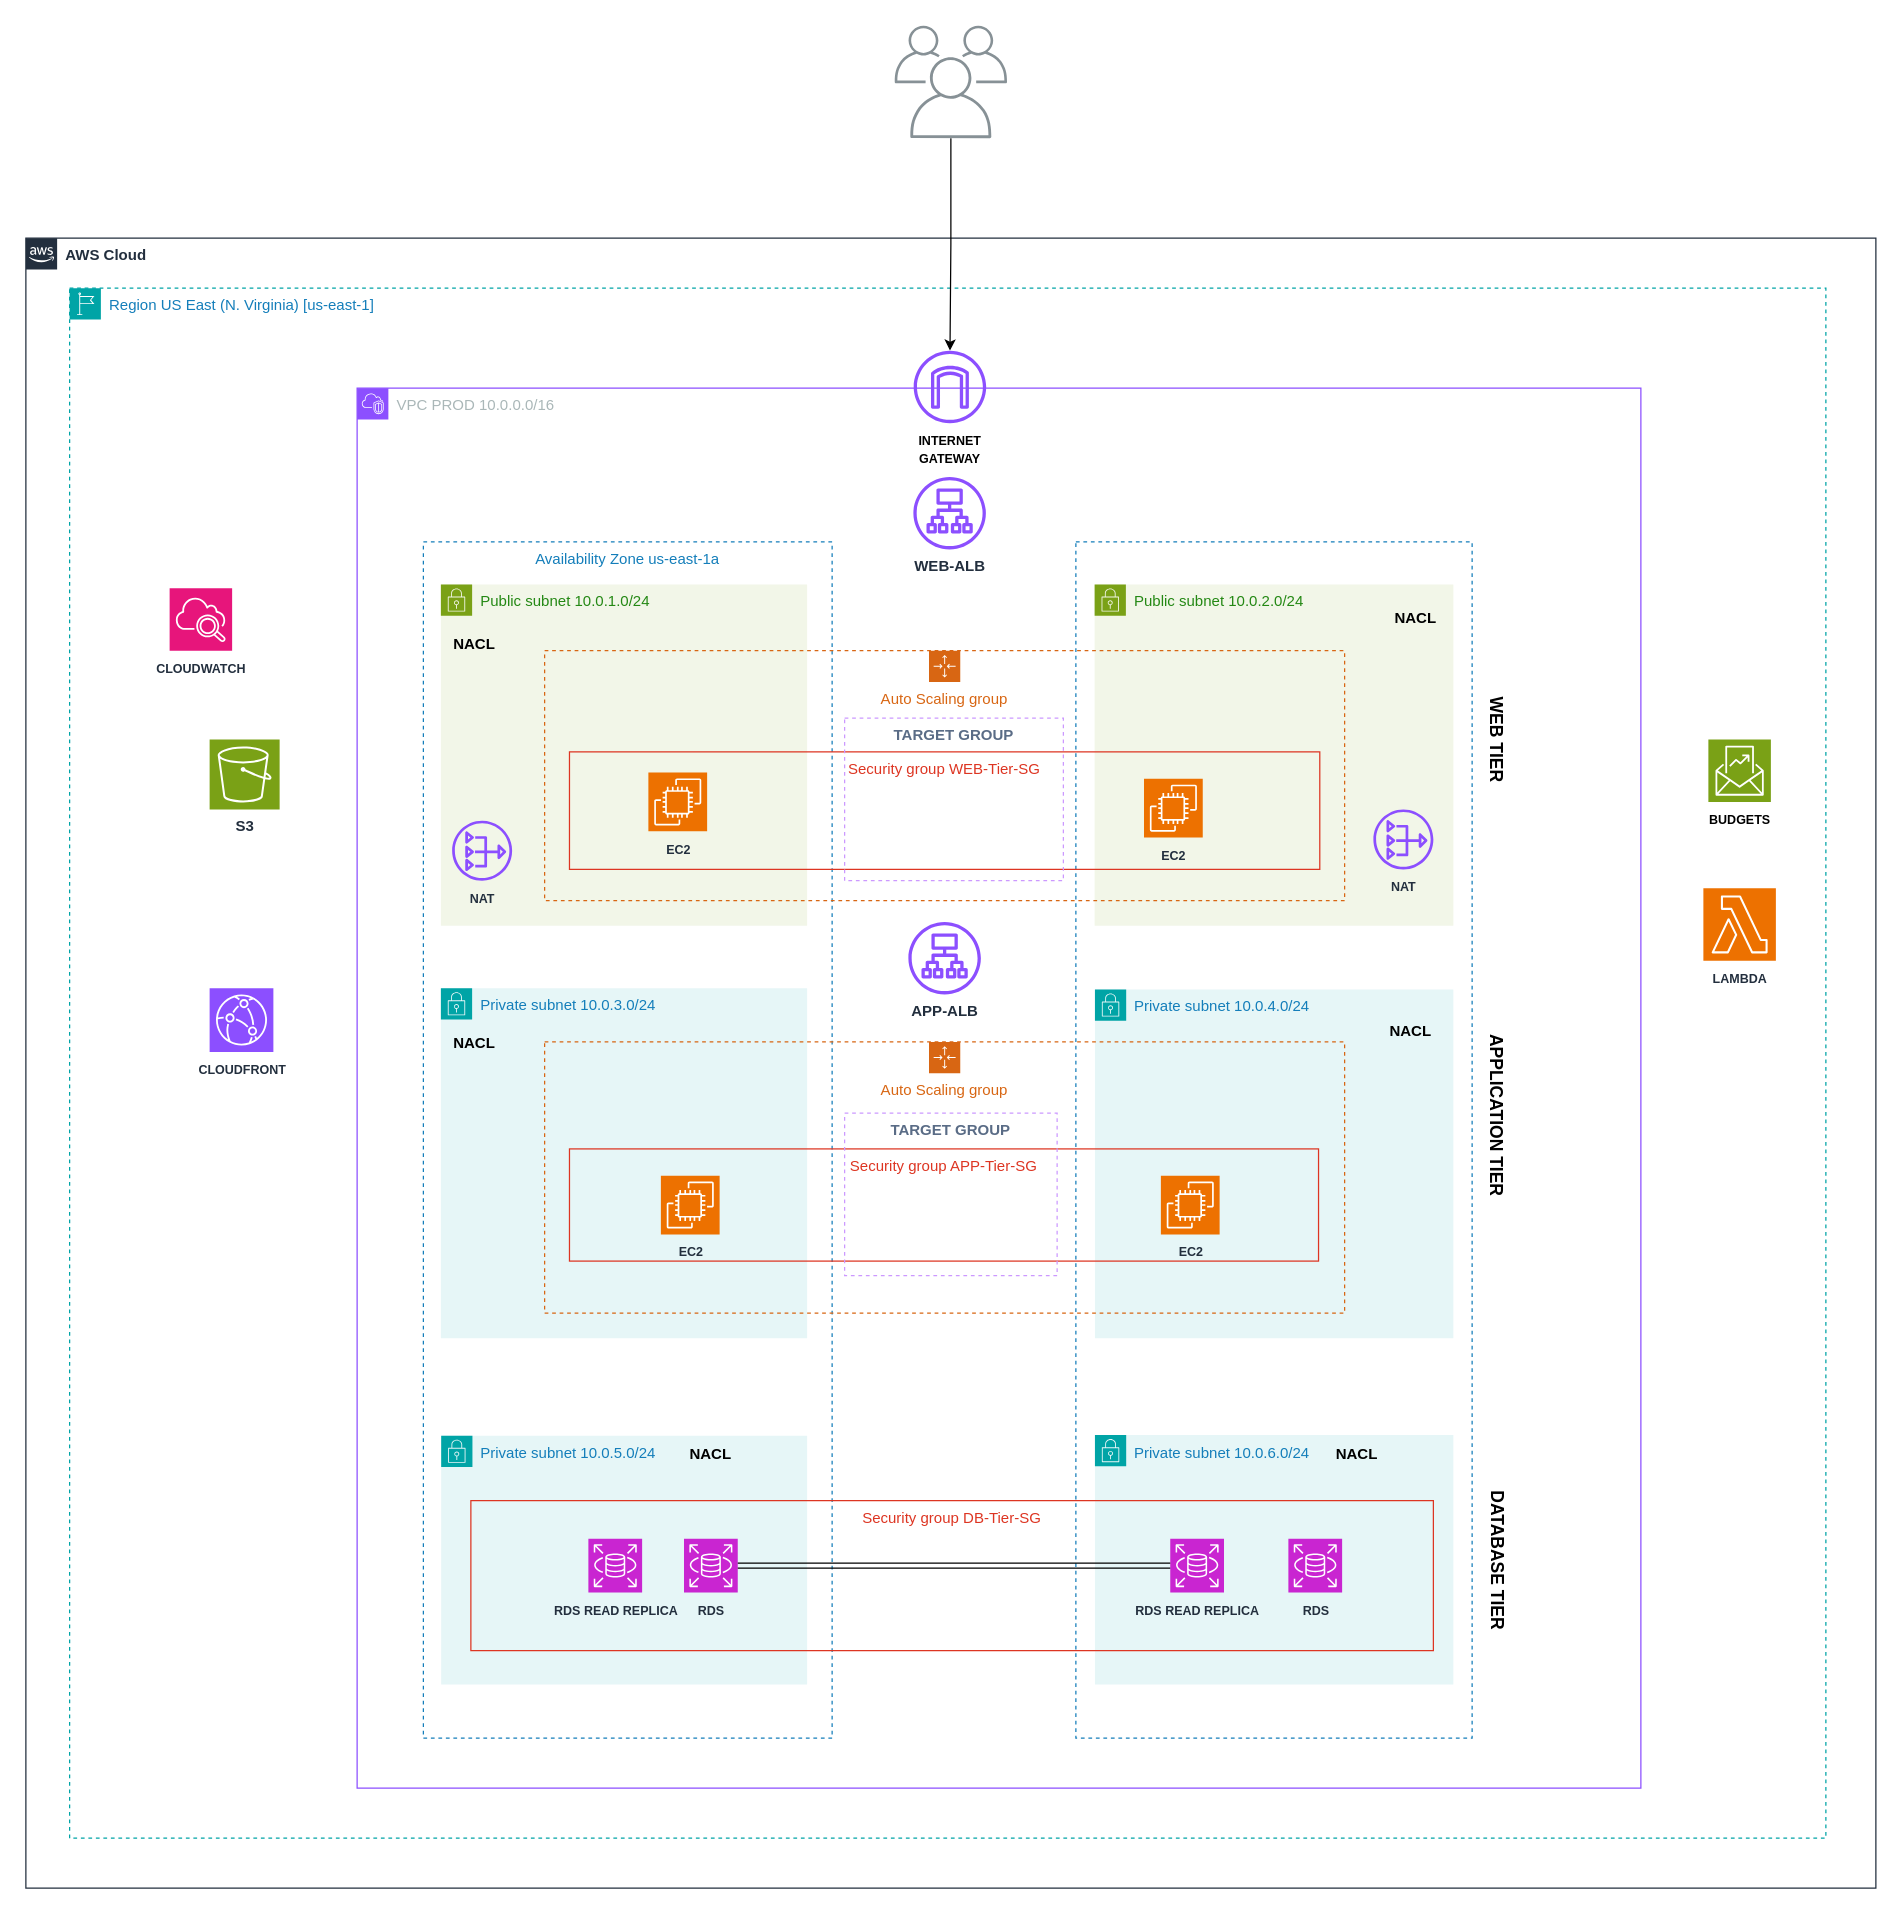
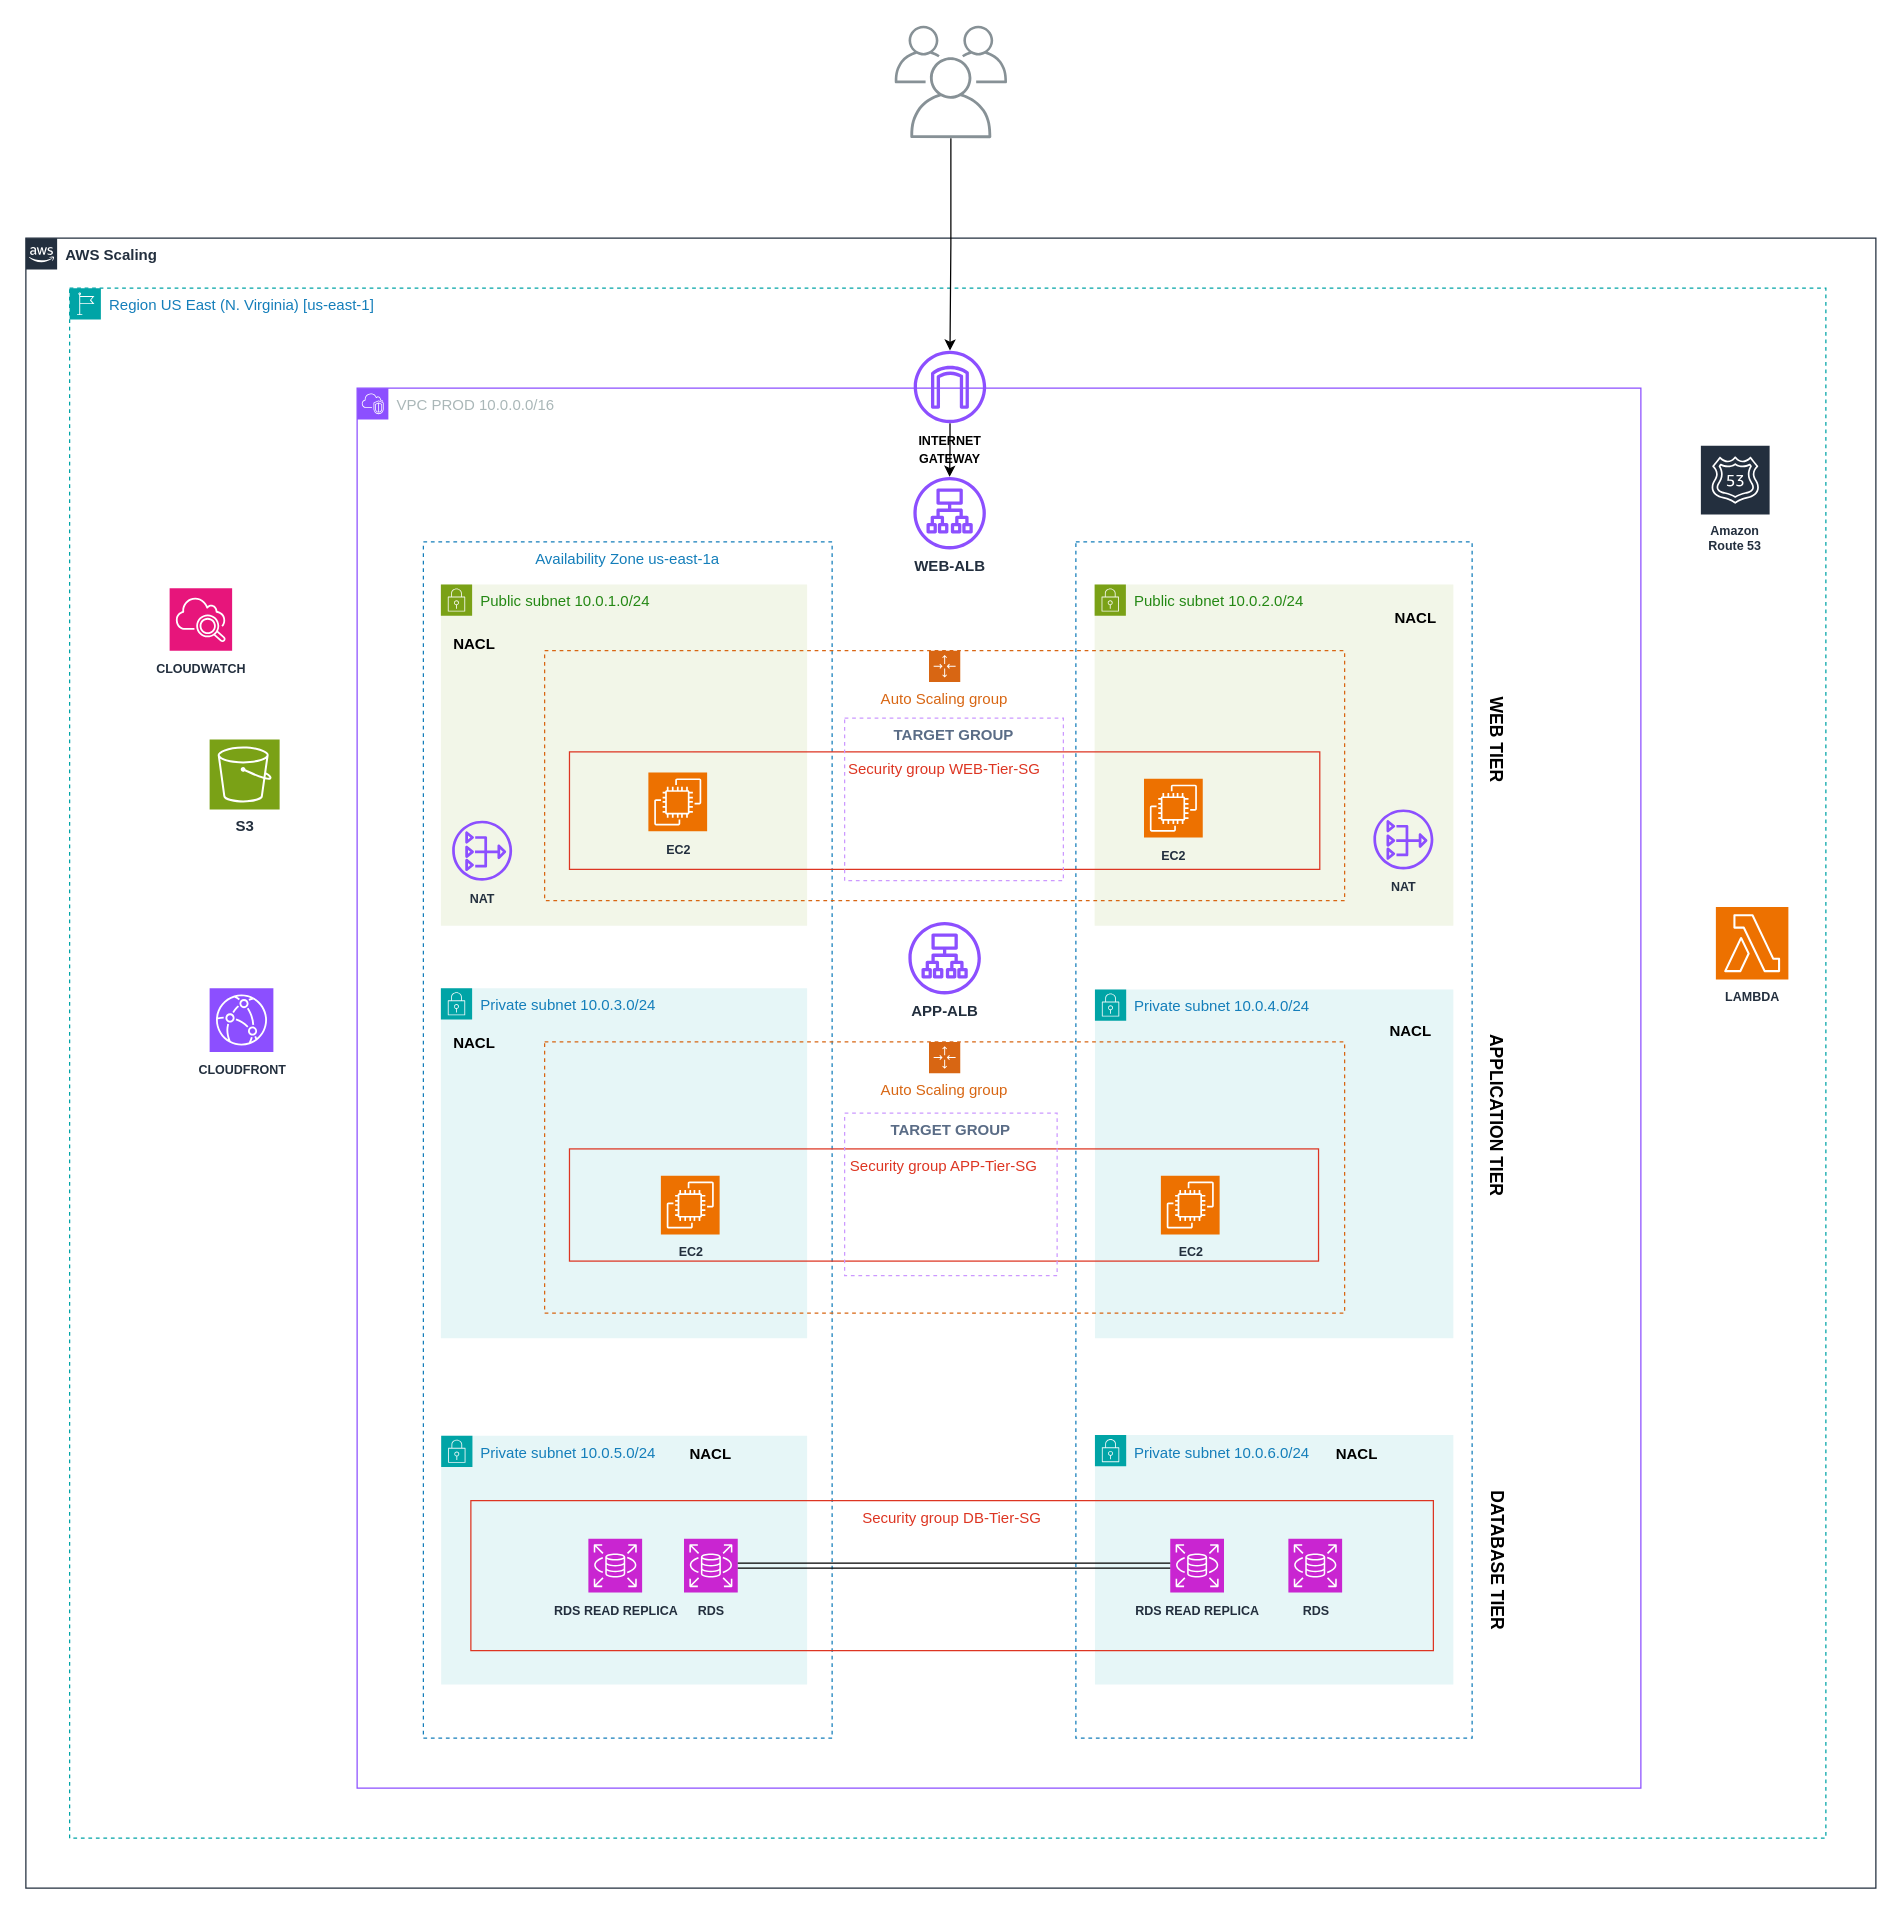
(100, 256) -> (106, 256)
none -> (950, 446)
none -> (1735, 501)
(1739, 771) -> none
(1739, 924) -> (1752, 943)
